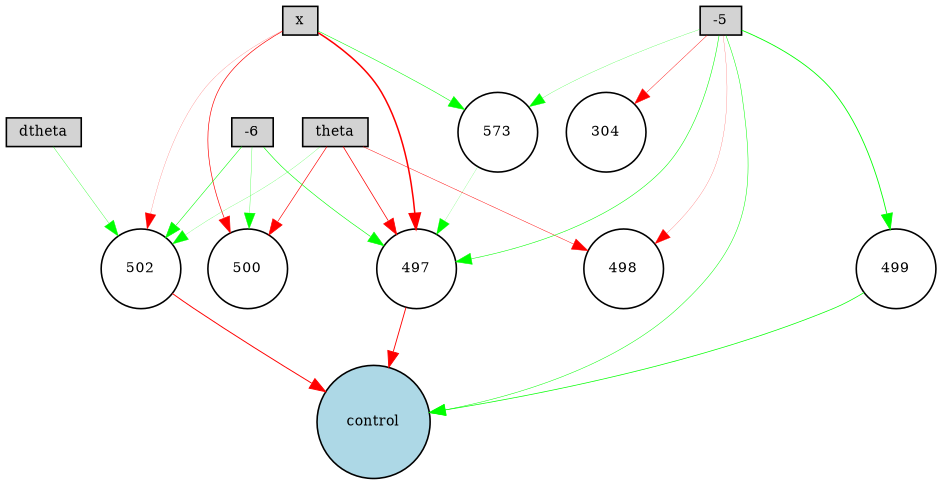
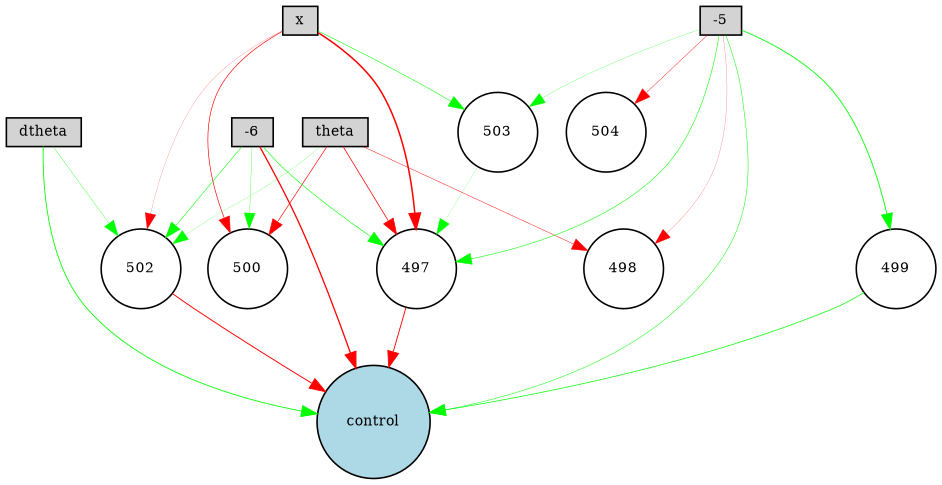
(498, 132) -> (498, 132)
(606, 132) -> (606, 132)
none -> (310, 248)
none -> (113, 333)
